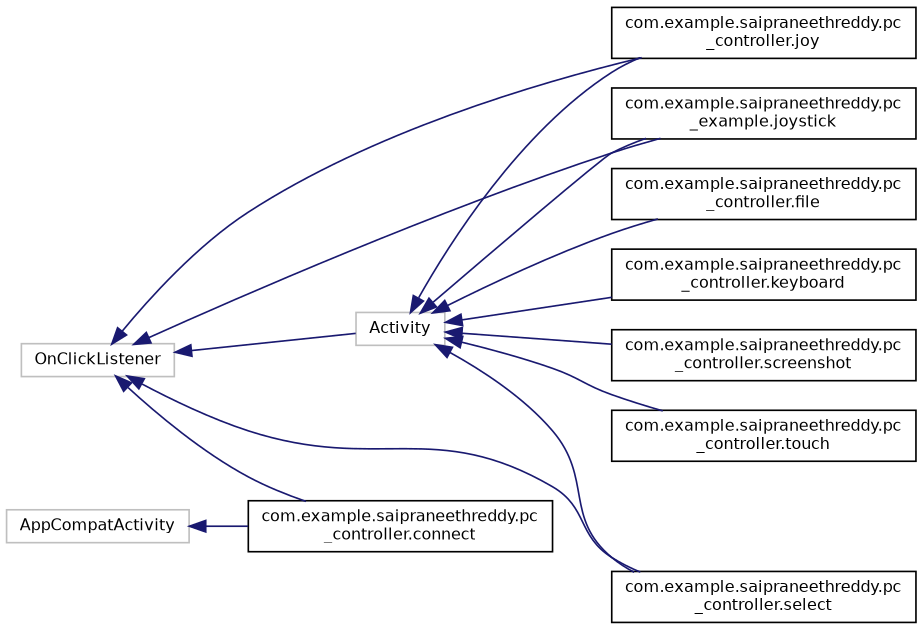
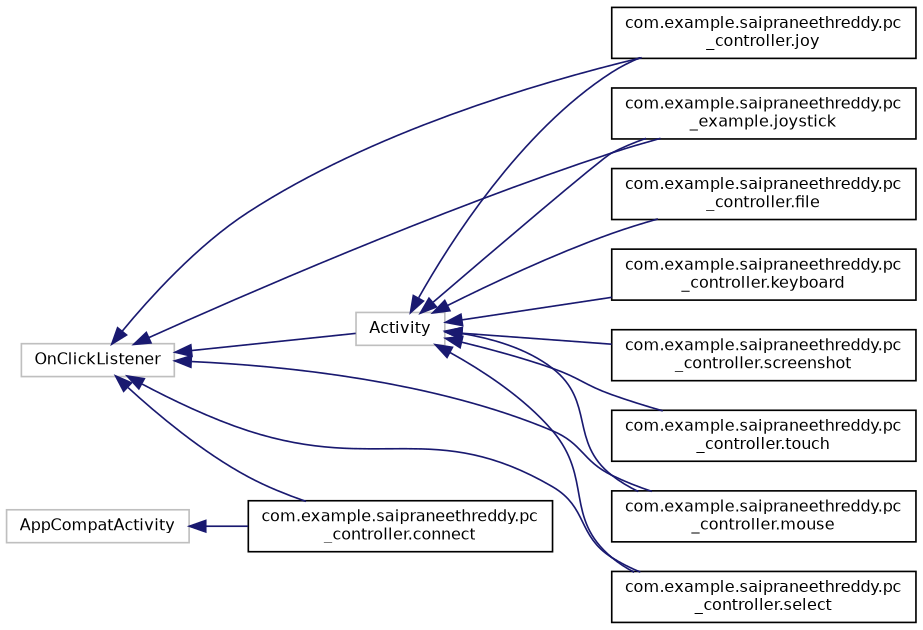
none -> (764, 516)
